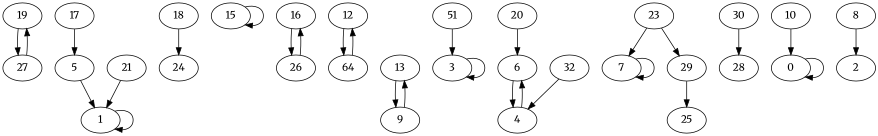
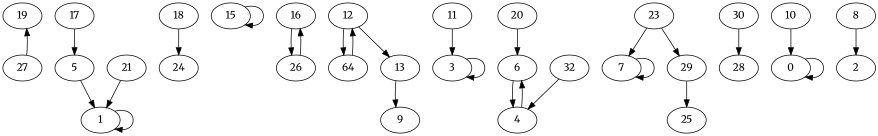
(452, 16) -> (452, 16)
(18, 38) -> none
(405, 98) -> (371, 39)
